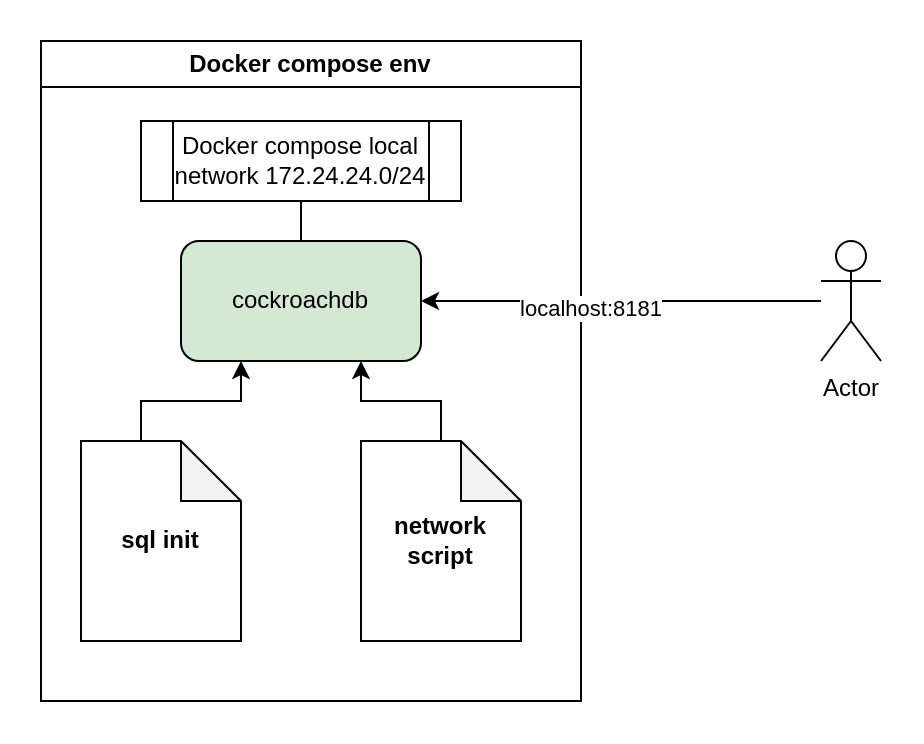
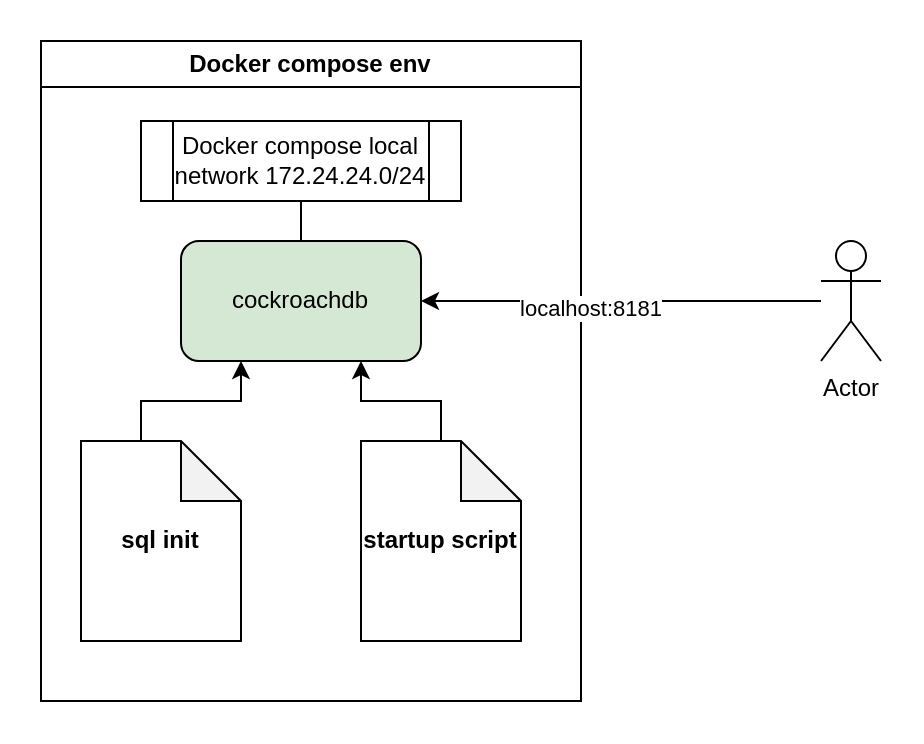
(441, 541) -> (441, 541)
